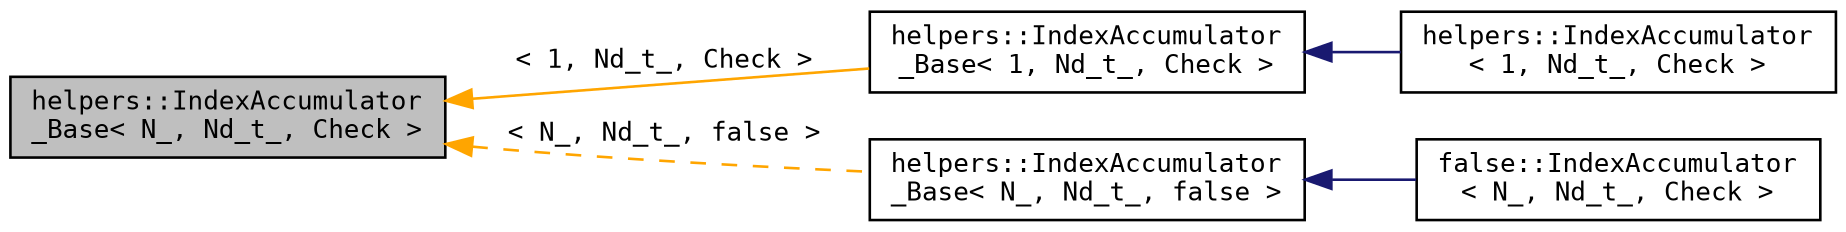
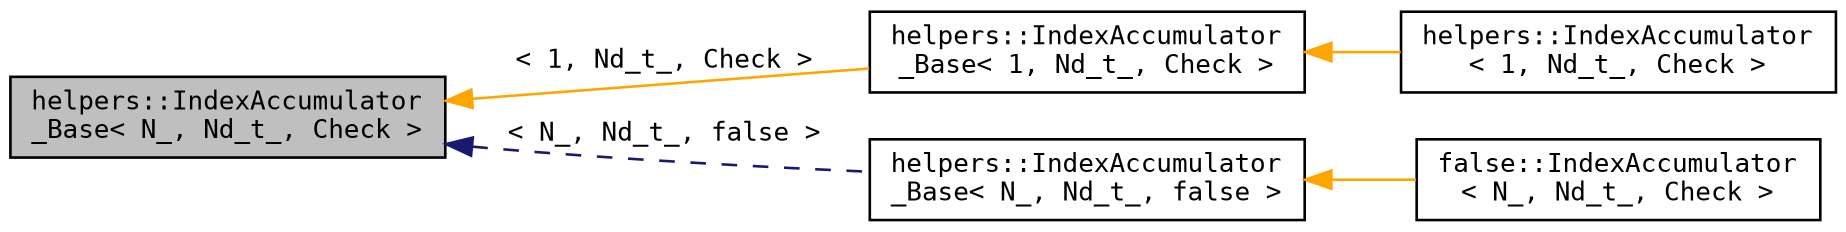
(1366, 52) -> (1366, 52)
(671, 161) -> (671, 161)
(1374, 180) -> (1374, 180)
